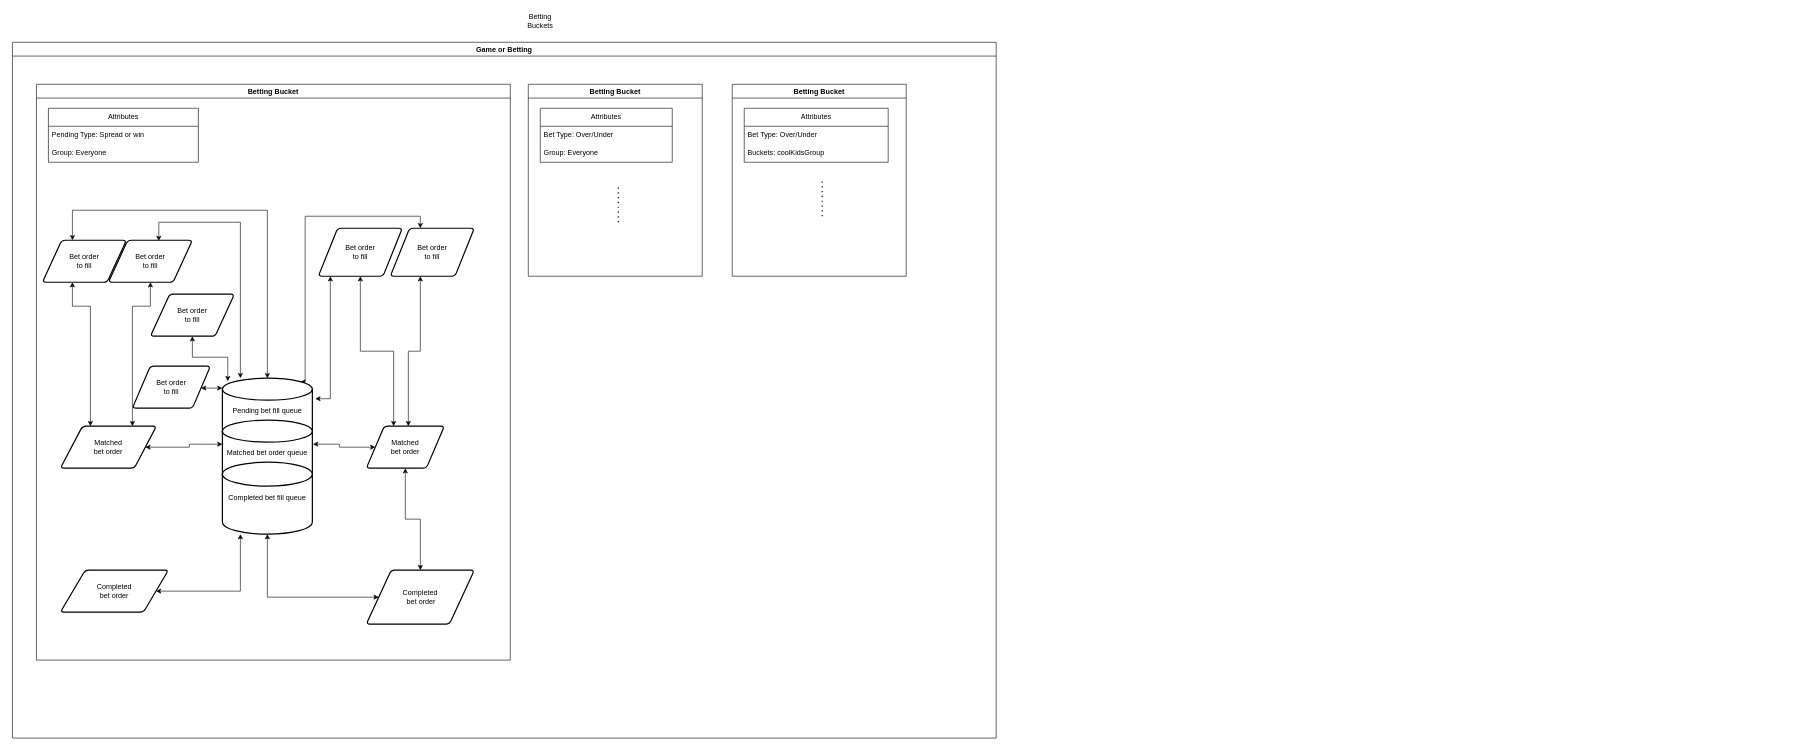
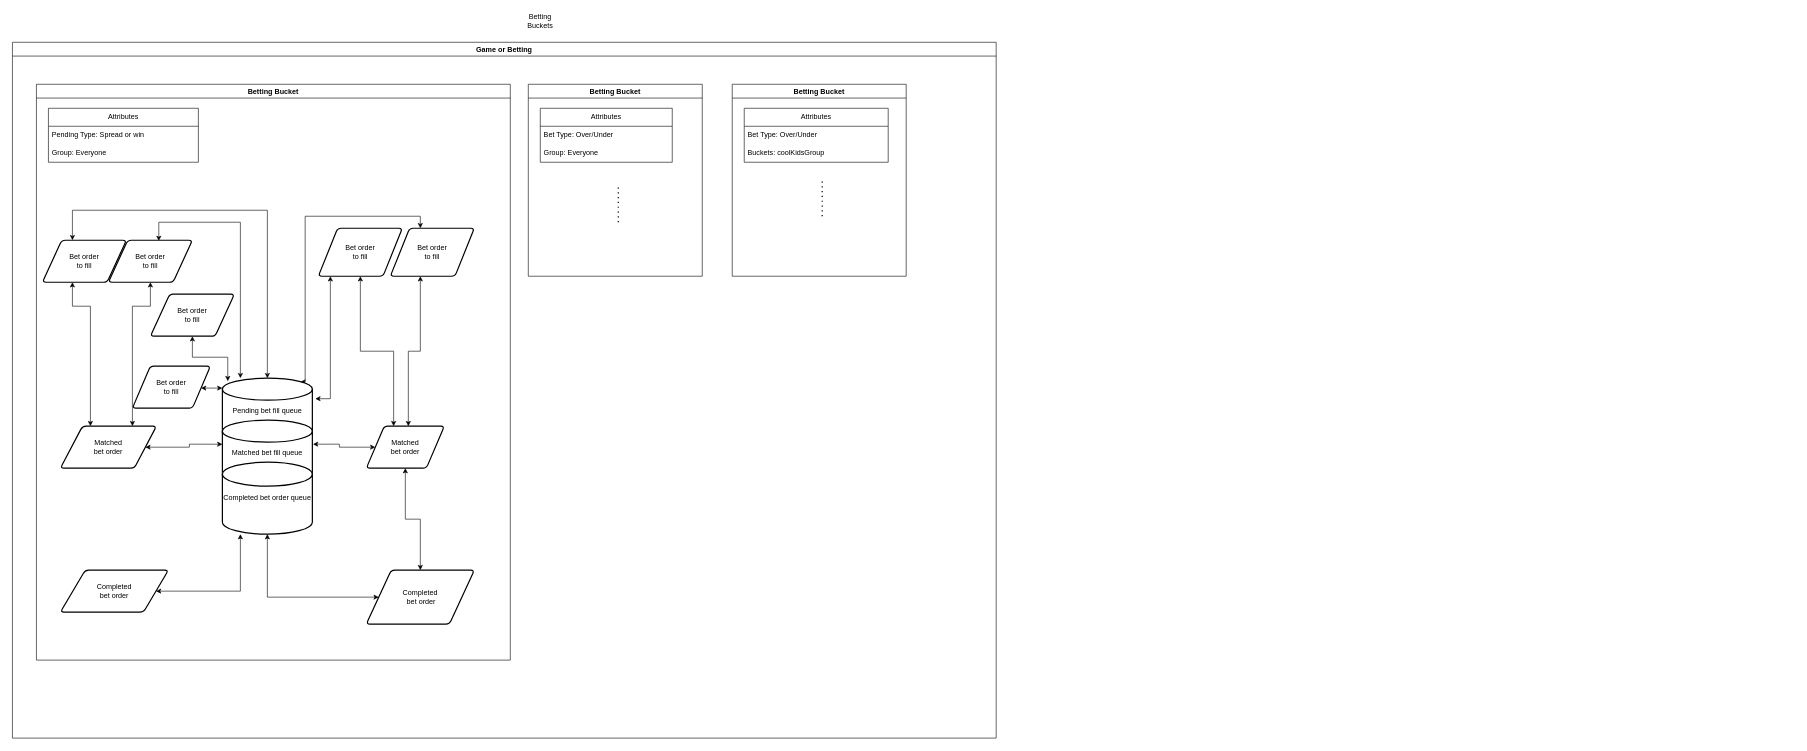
(267, 453) -> (267, 453)
(267, 498) -> (267, 498)
